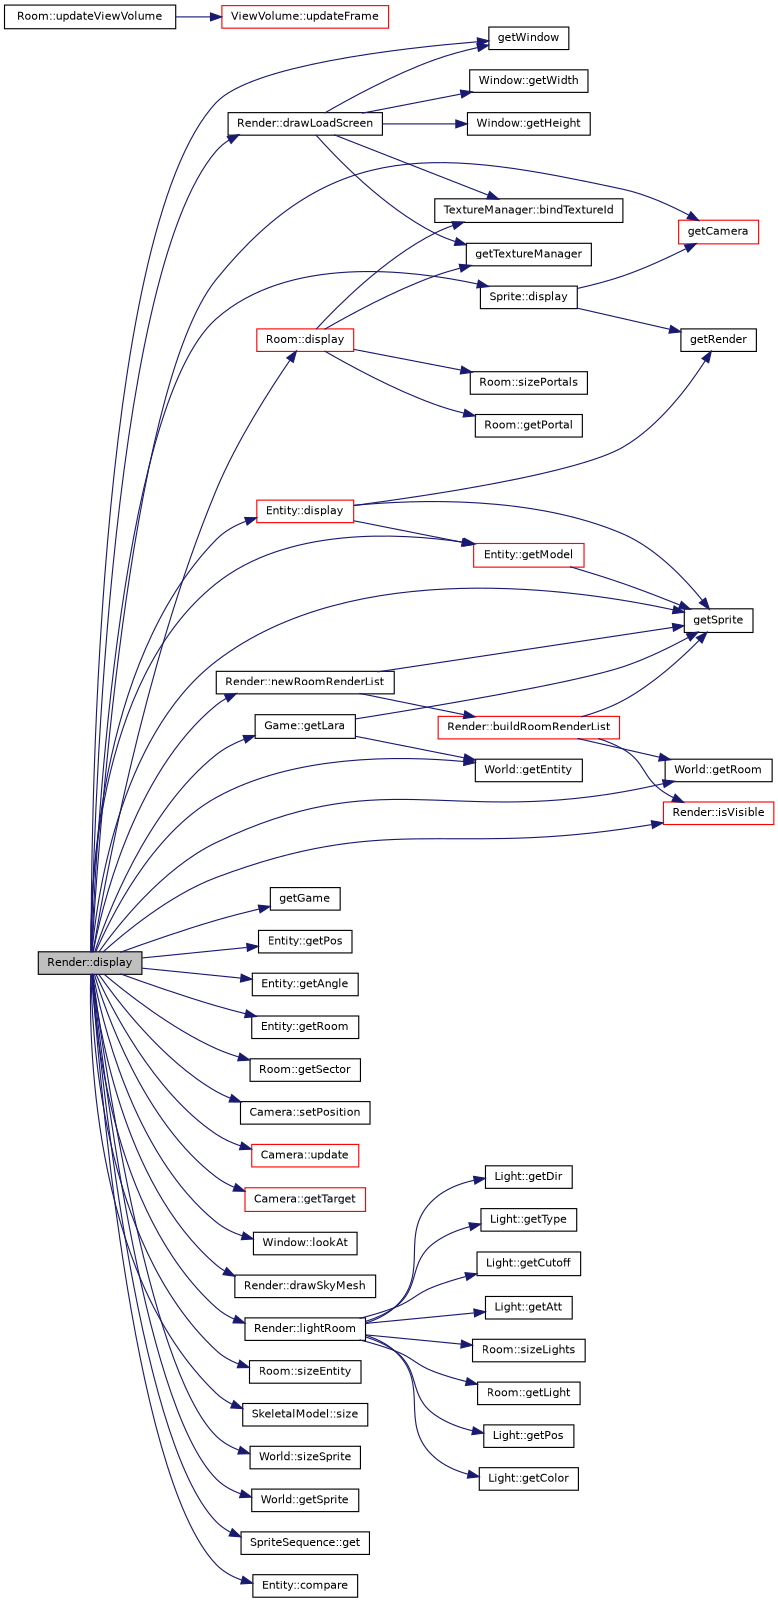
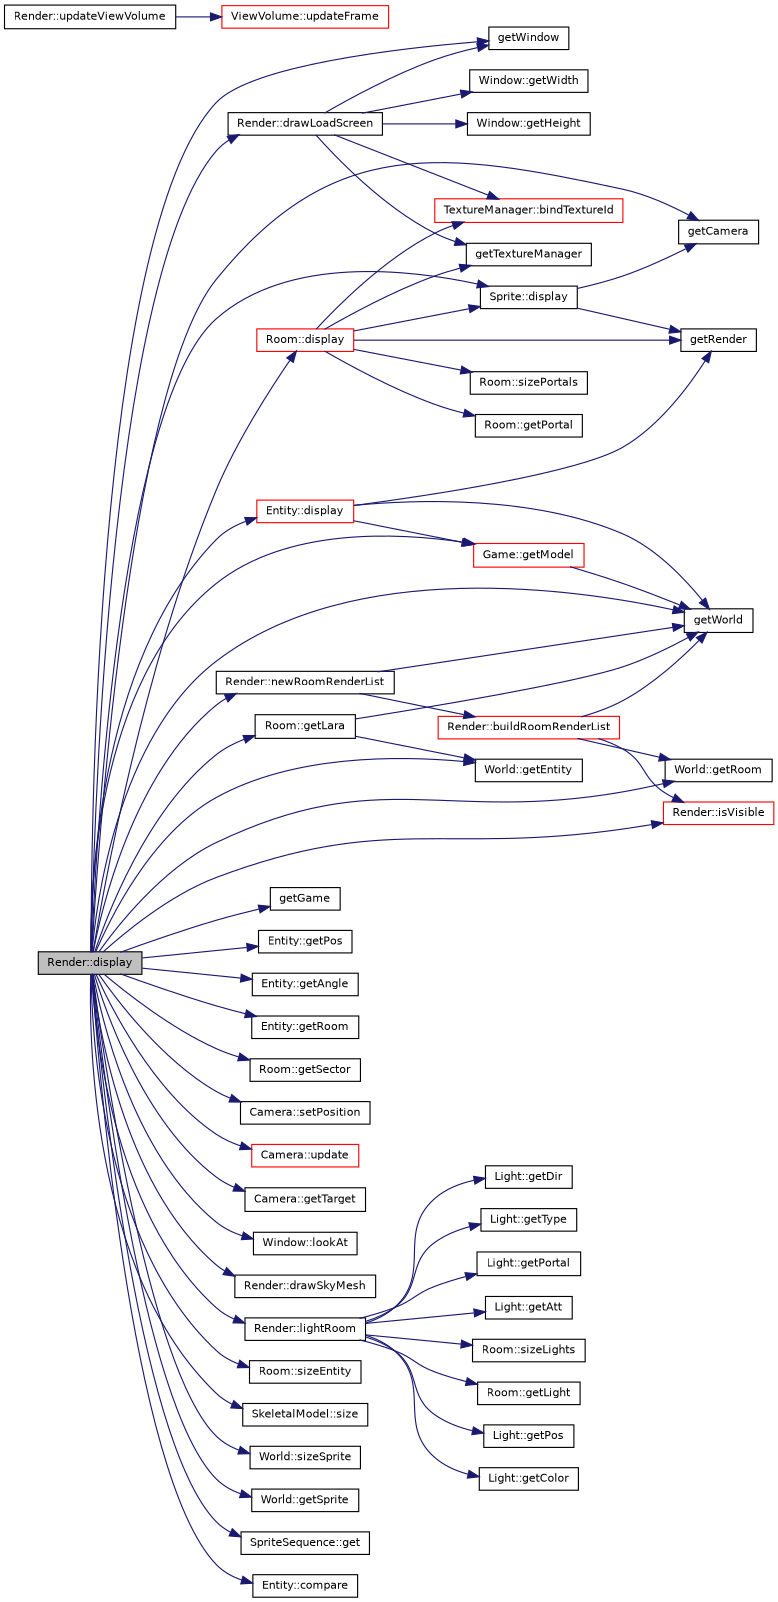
(90, 17) -> (90, 17)
(529, 211) -> (529, 211)
(719, 232) -> (719, 232)
none -> (411, 320)
none -> (512, 340)
(529, 555) -> (529, 555)
(719, 621) -> (719, 621)
(305, 727) -> (305, 727)
(305, 1200) -> (305, 1200)
(529, 1264) -> (529, 1264)
